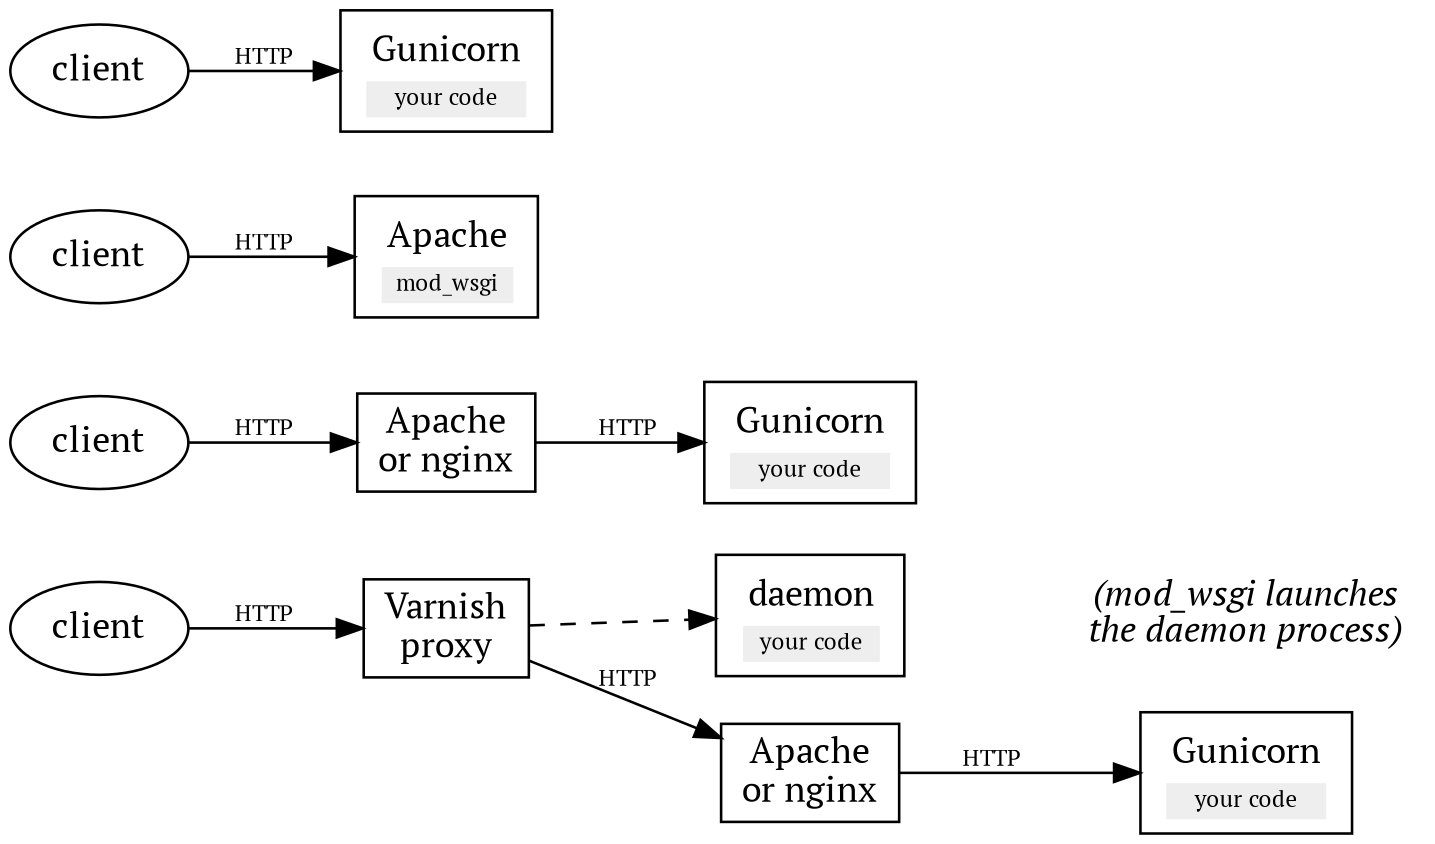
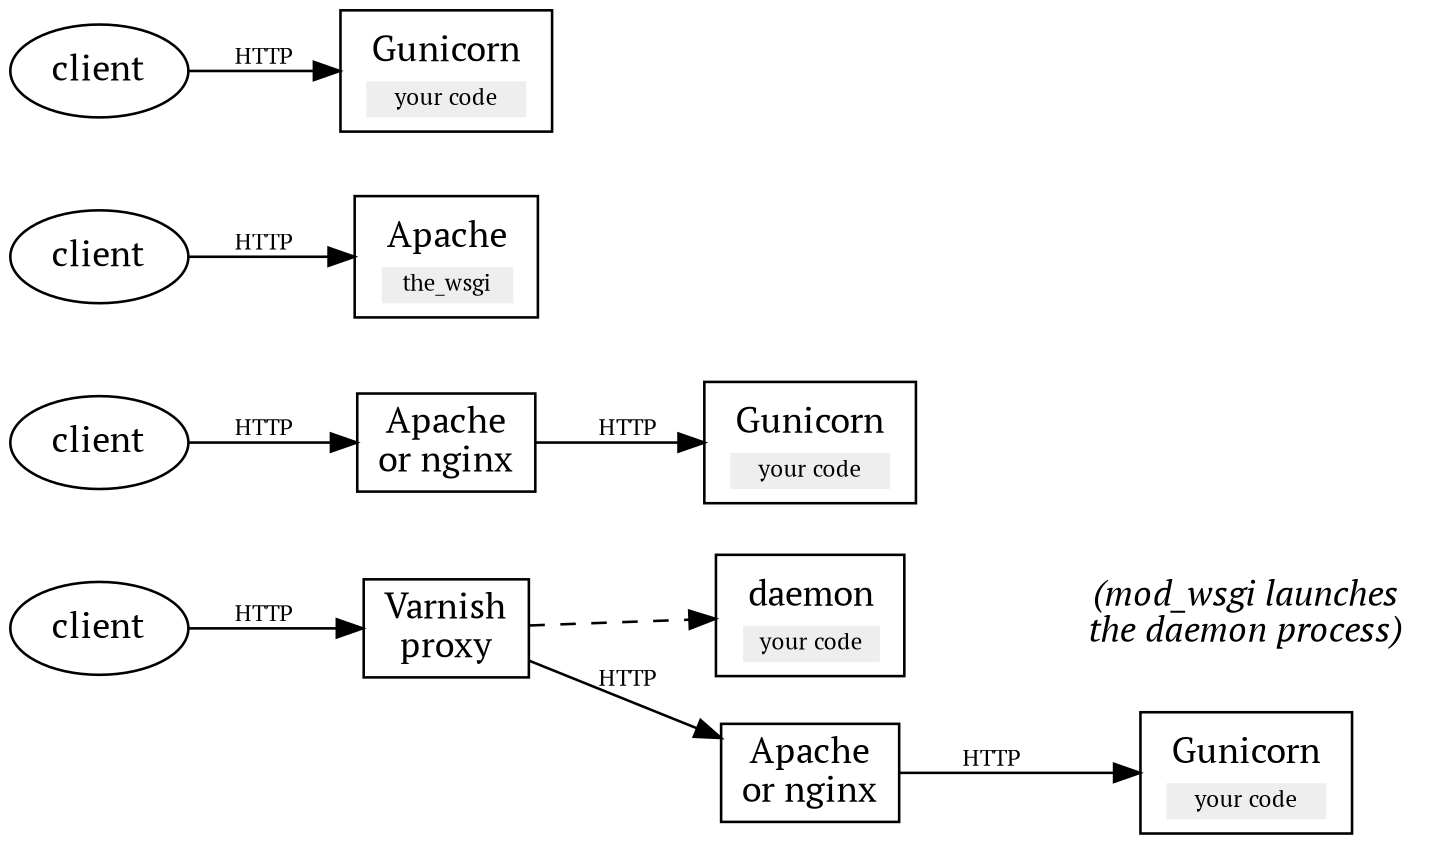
(448, 284) -> (448, 284)
